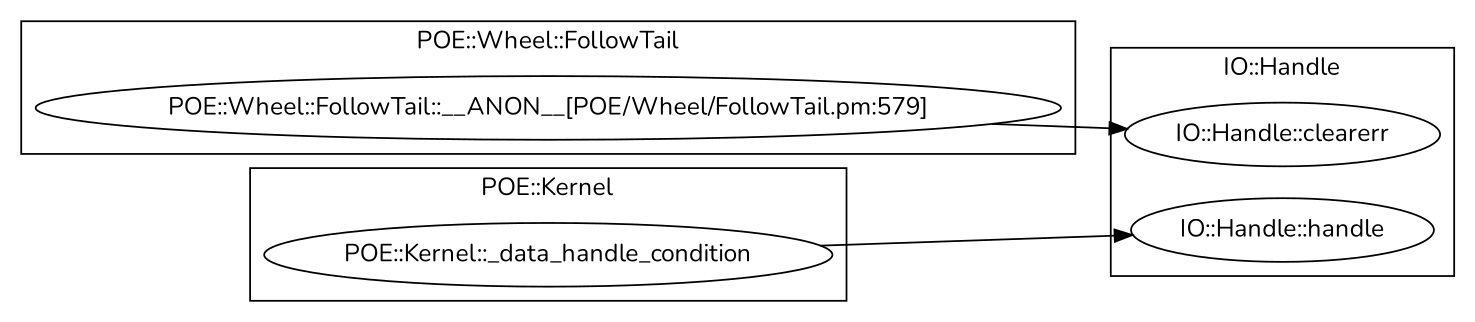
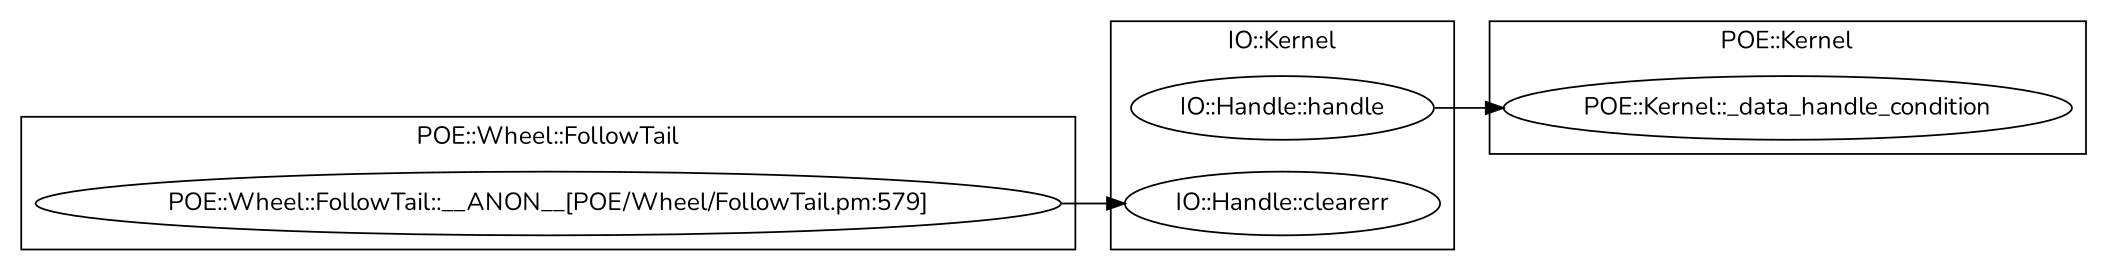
(1282, 68) -> (1282, 42)
(967, 241) -> (1465, 108)
